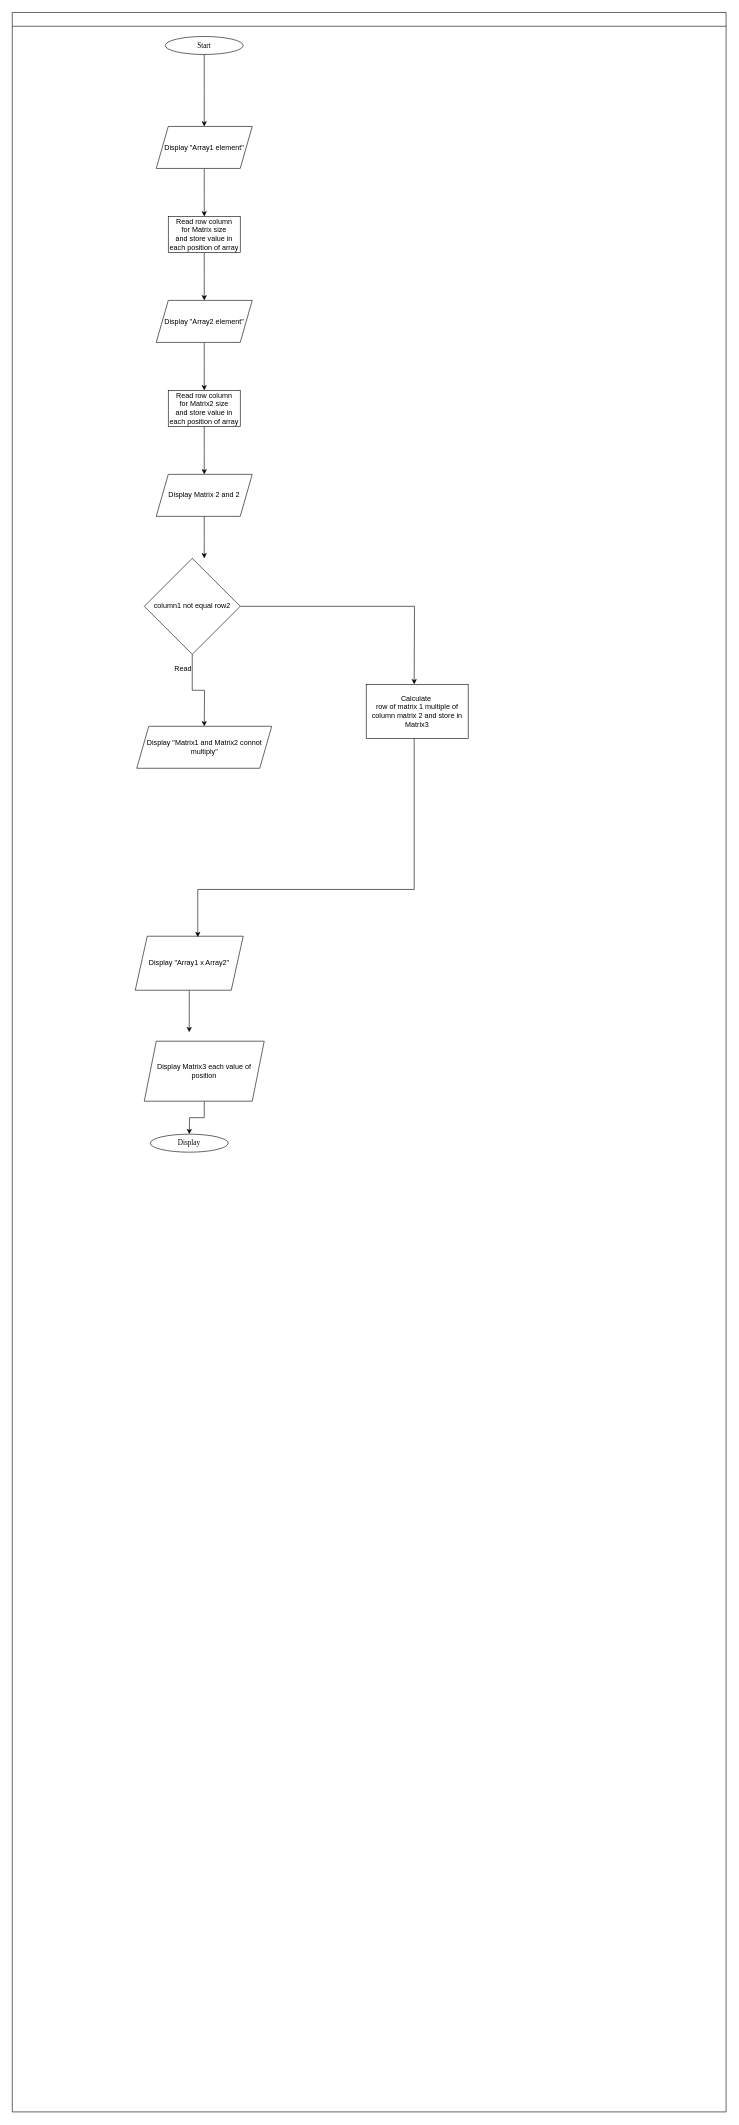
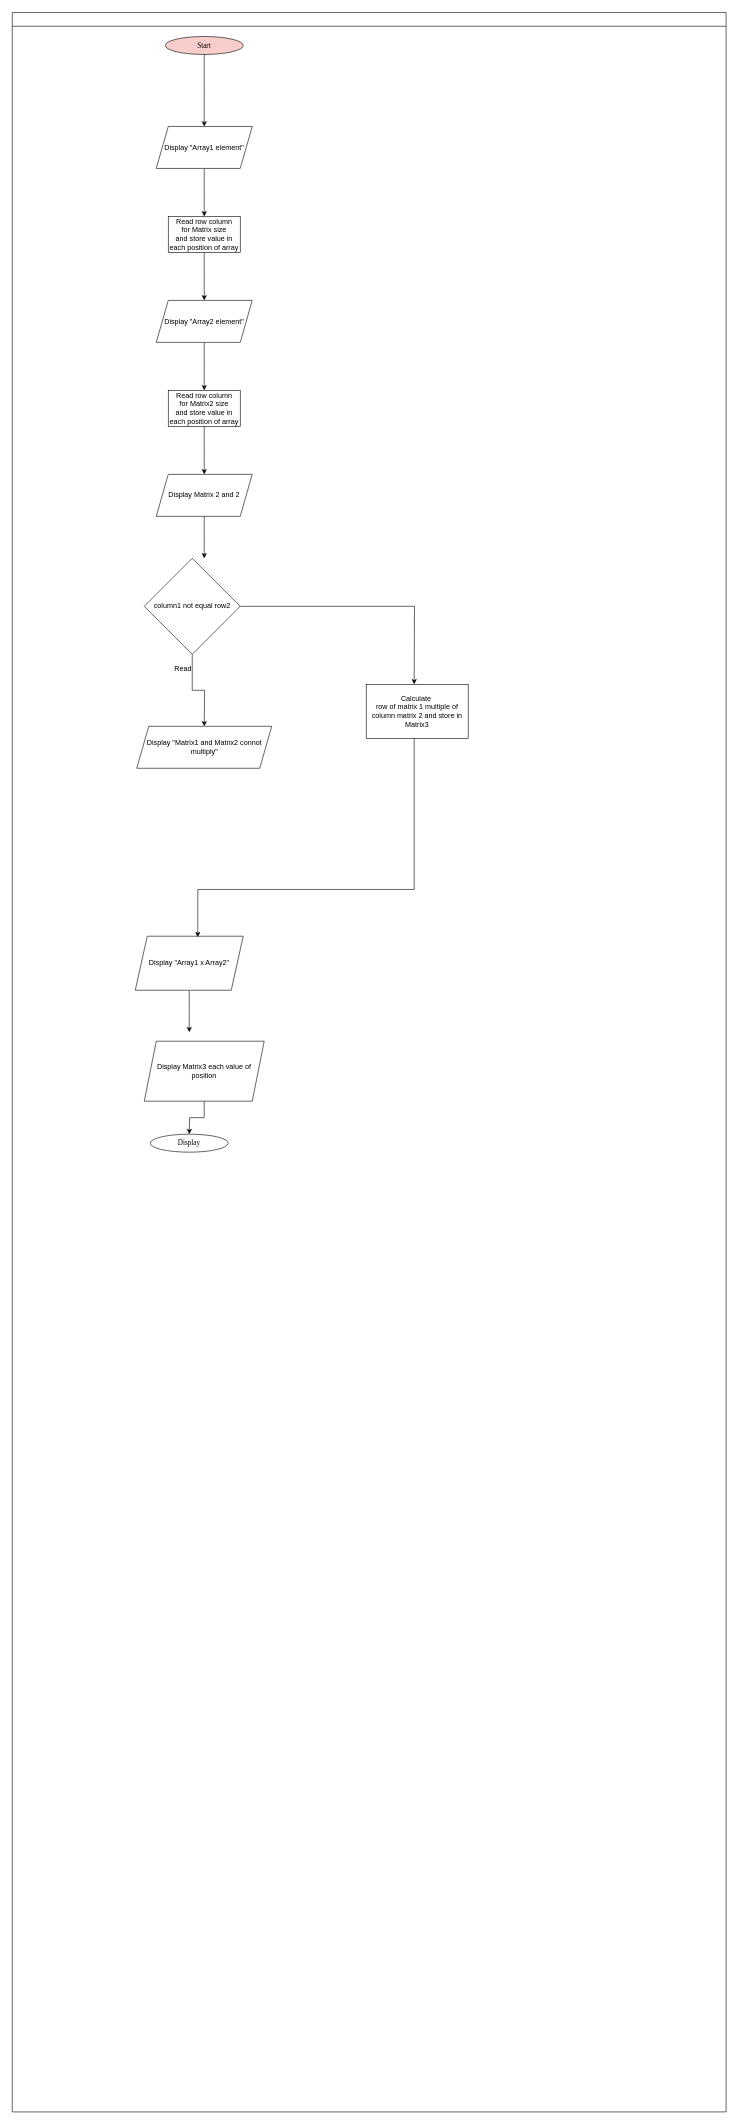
(204, 45) -> (204, 45)
